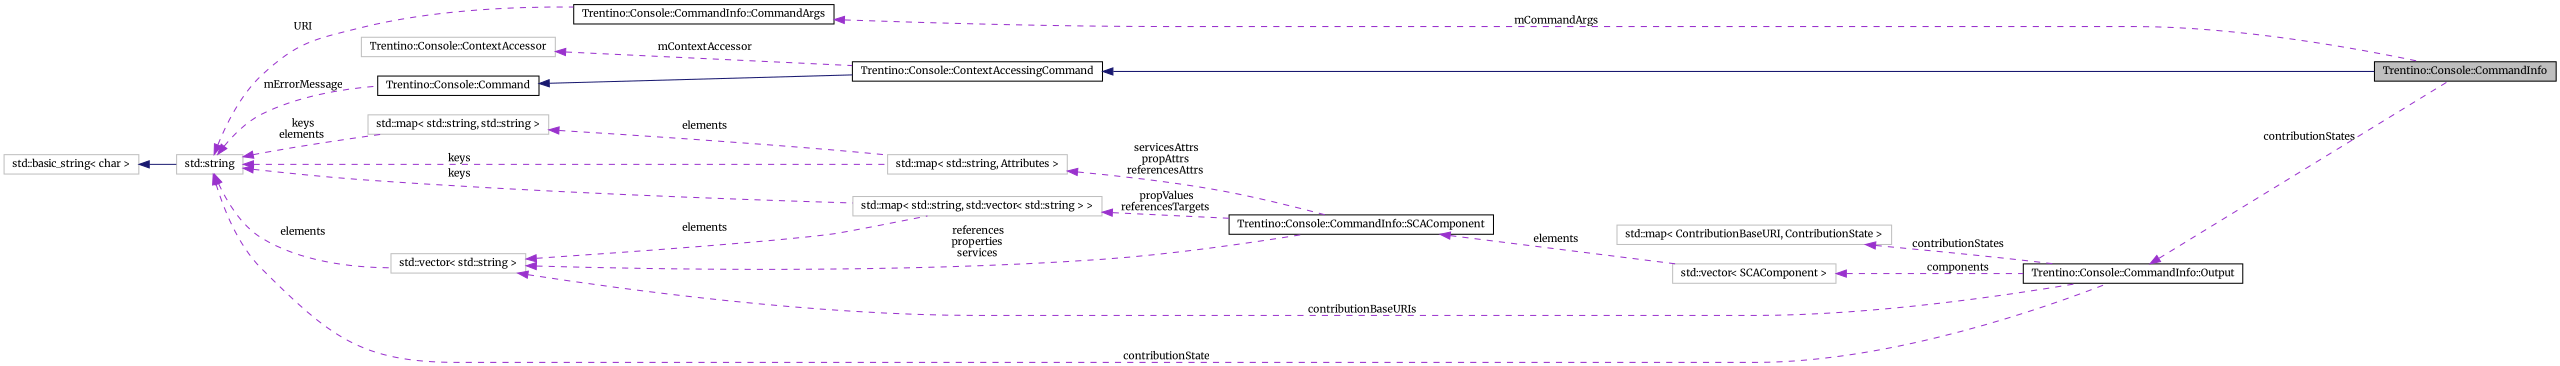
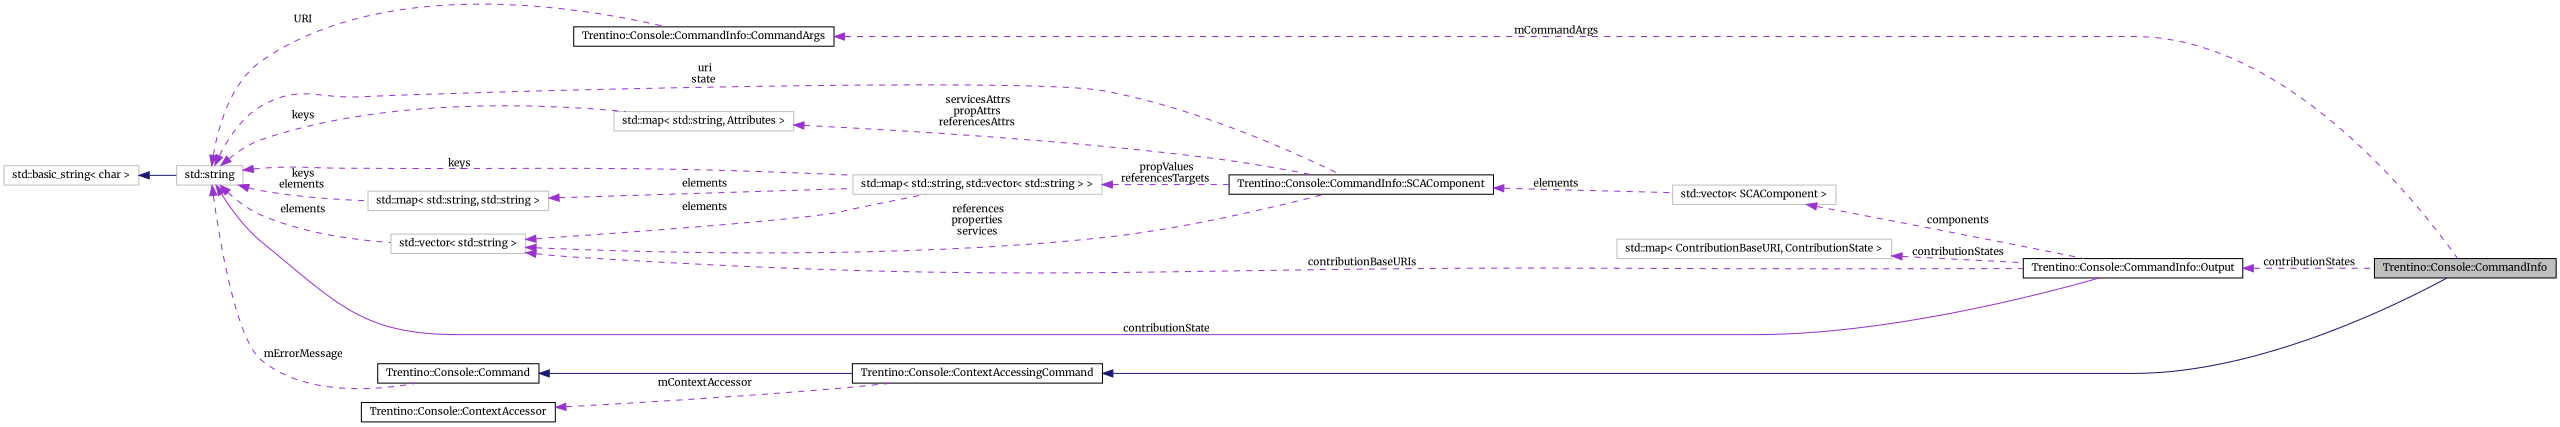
(458, 47) -> (458, 412)
none -> (775, 86)
(723, 141) -> (706, 193)
(1127, 362) -> (1138, 335)
